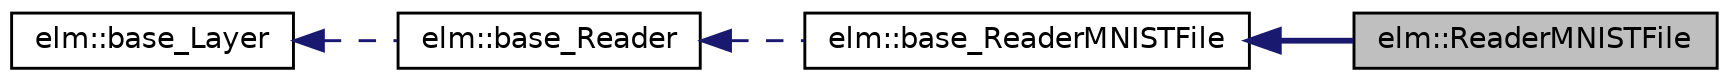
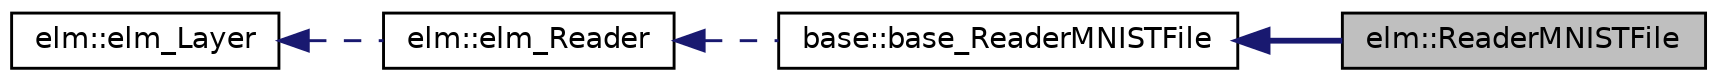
(153, 41) -> (145, 41)
(549, 41) -> (529, 41)
(1027, 41) -> (1008, 41)
